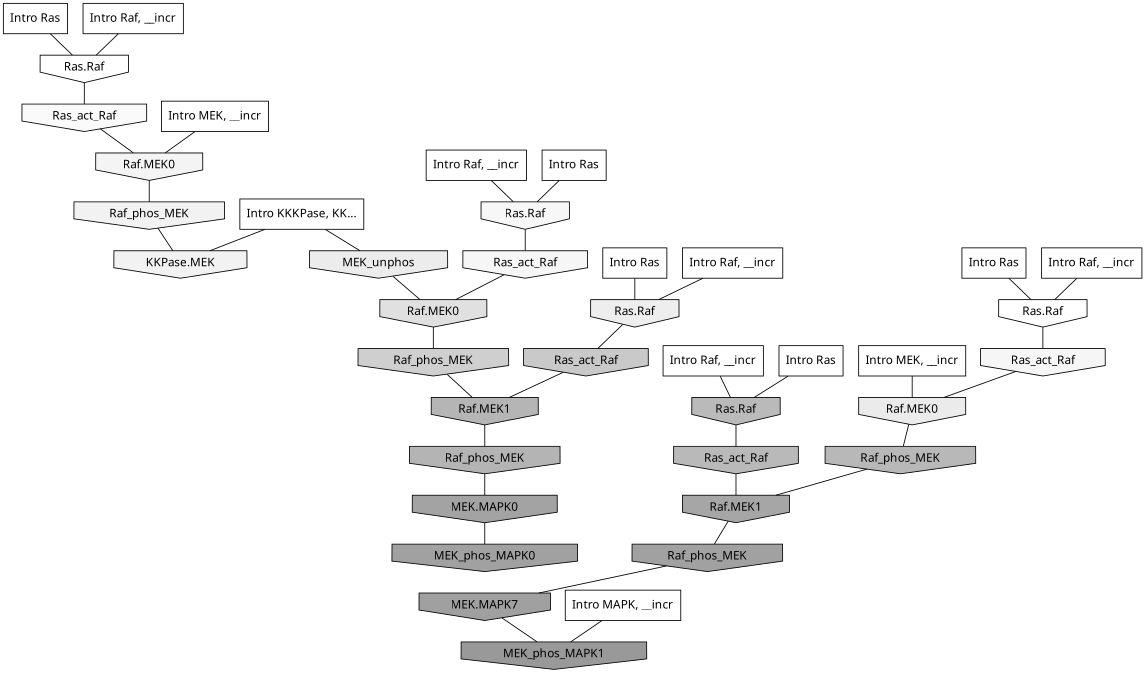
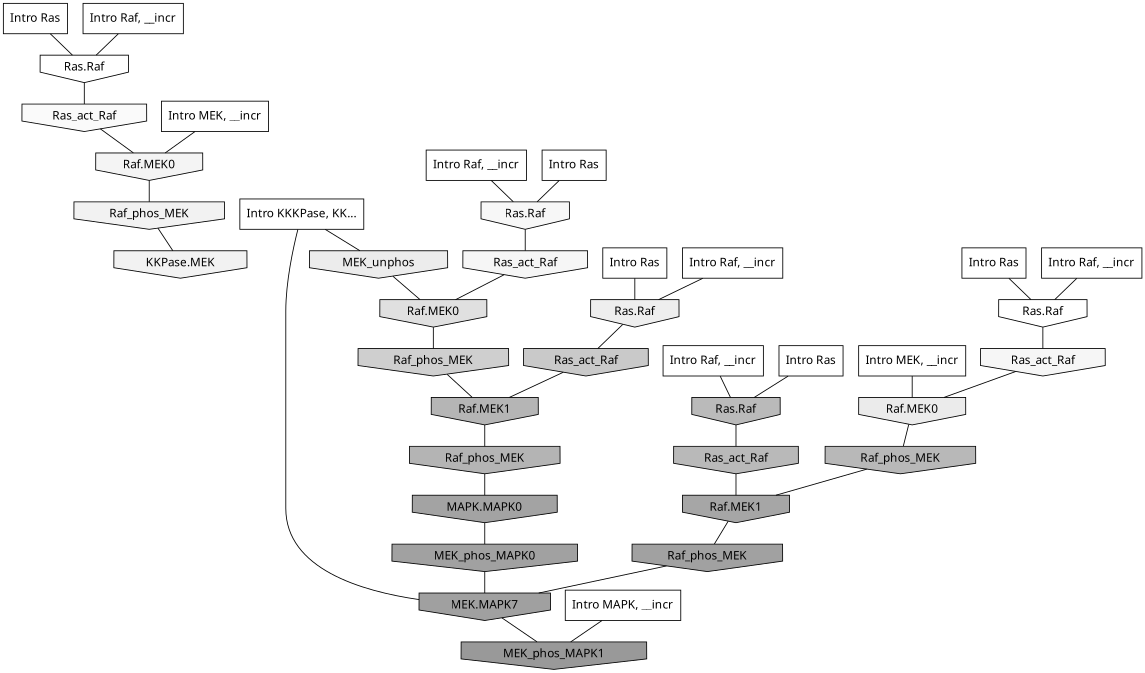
(237, 240) -> (286, 456)
(485, 508) -> (485, 508)
none -> (485, 582)
